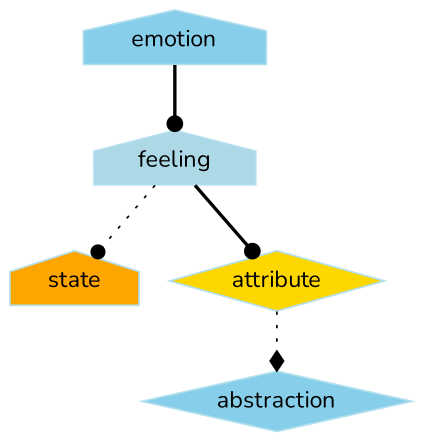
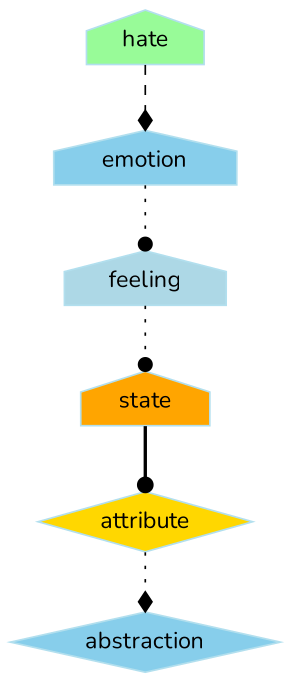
none -> (145, 40)
(175, 91) -> (145, 211)
(221, 216) -> (145, 452)
